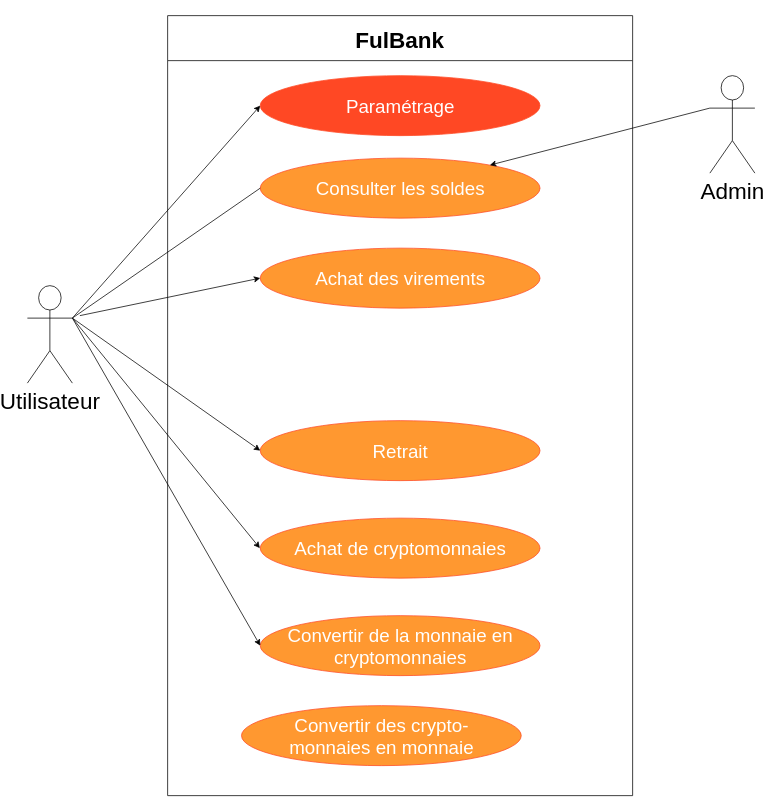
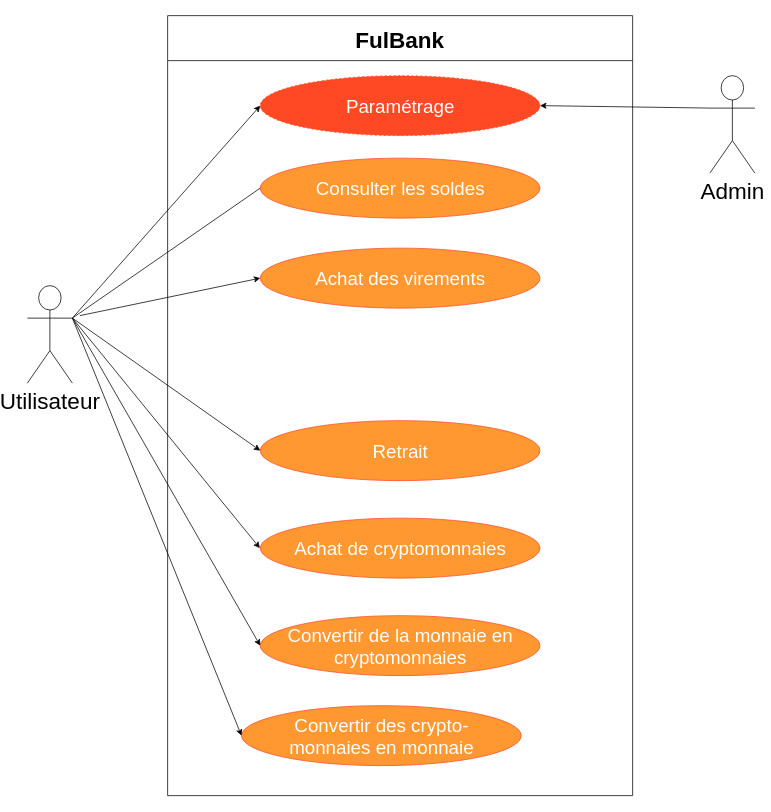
(400, 105) -> (400, 105)
(601, 136) -> (676, 107)
none -> (120, 436)
